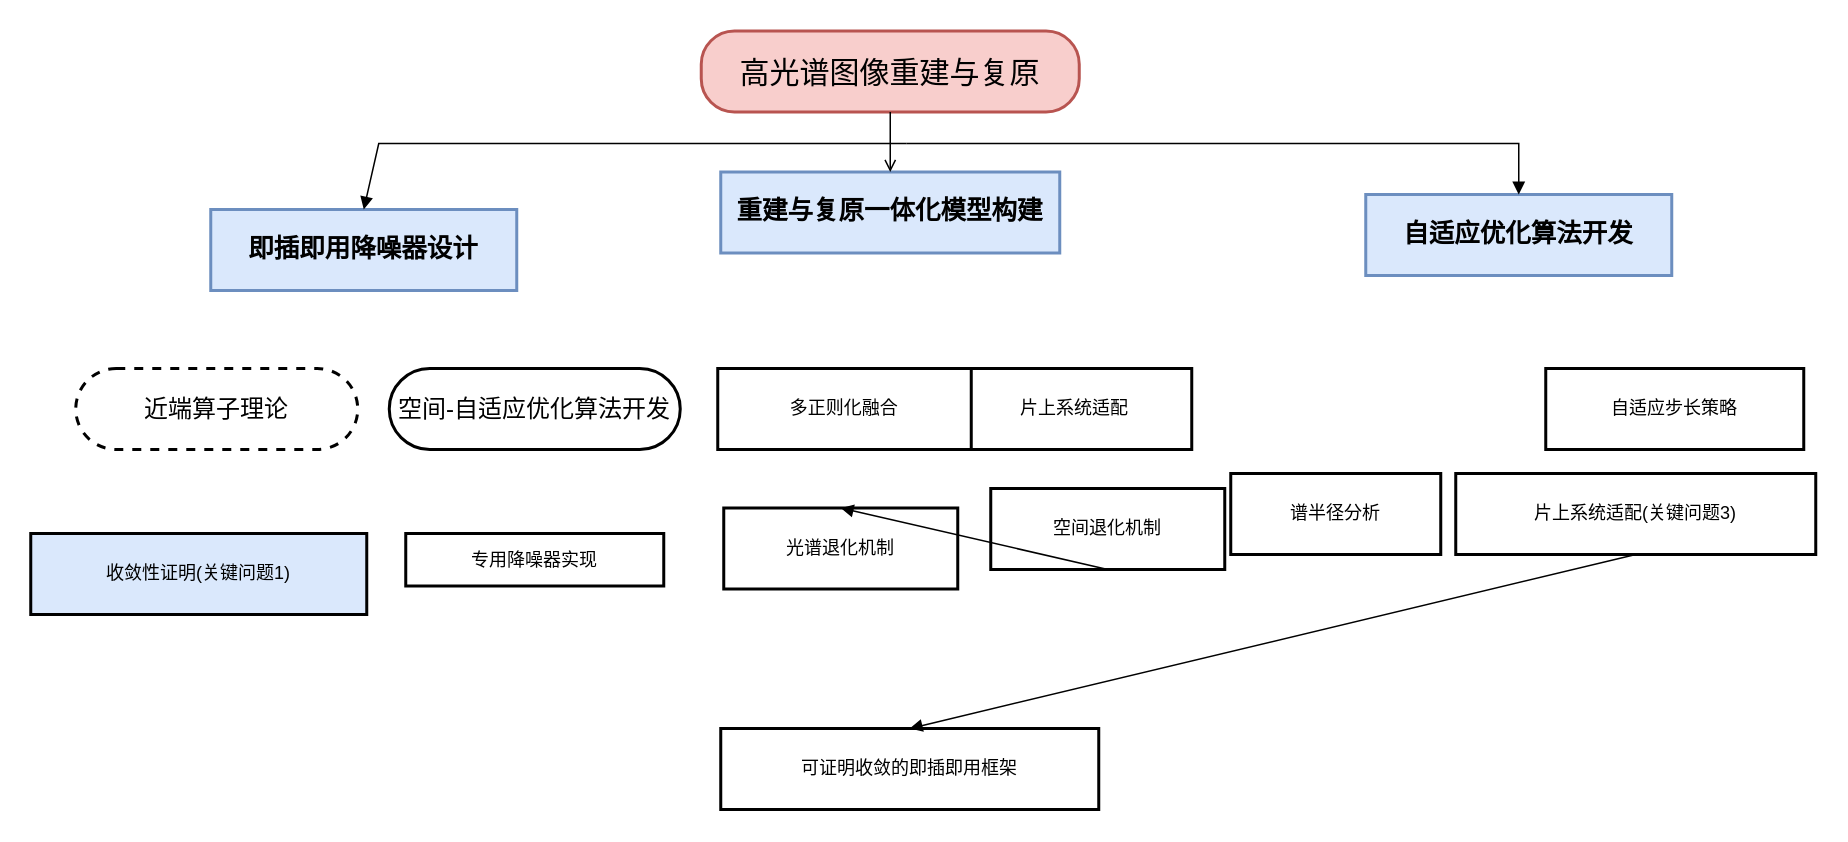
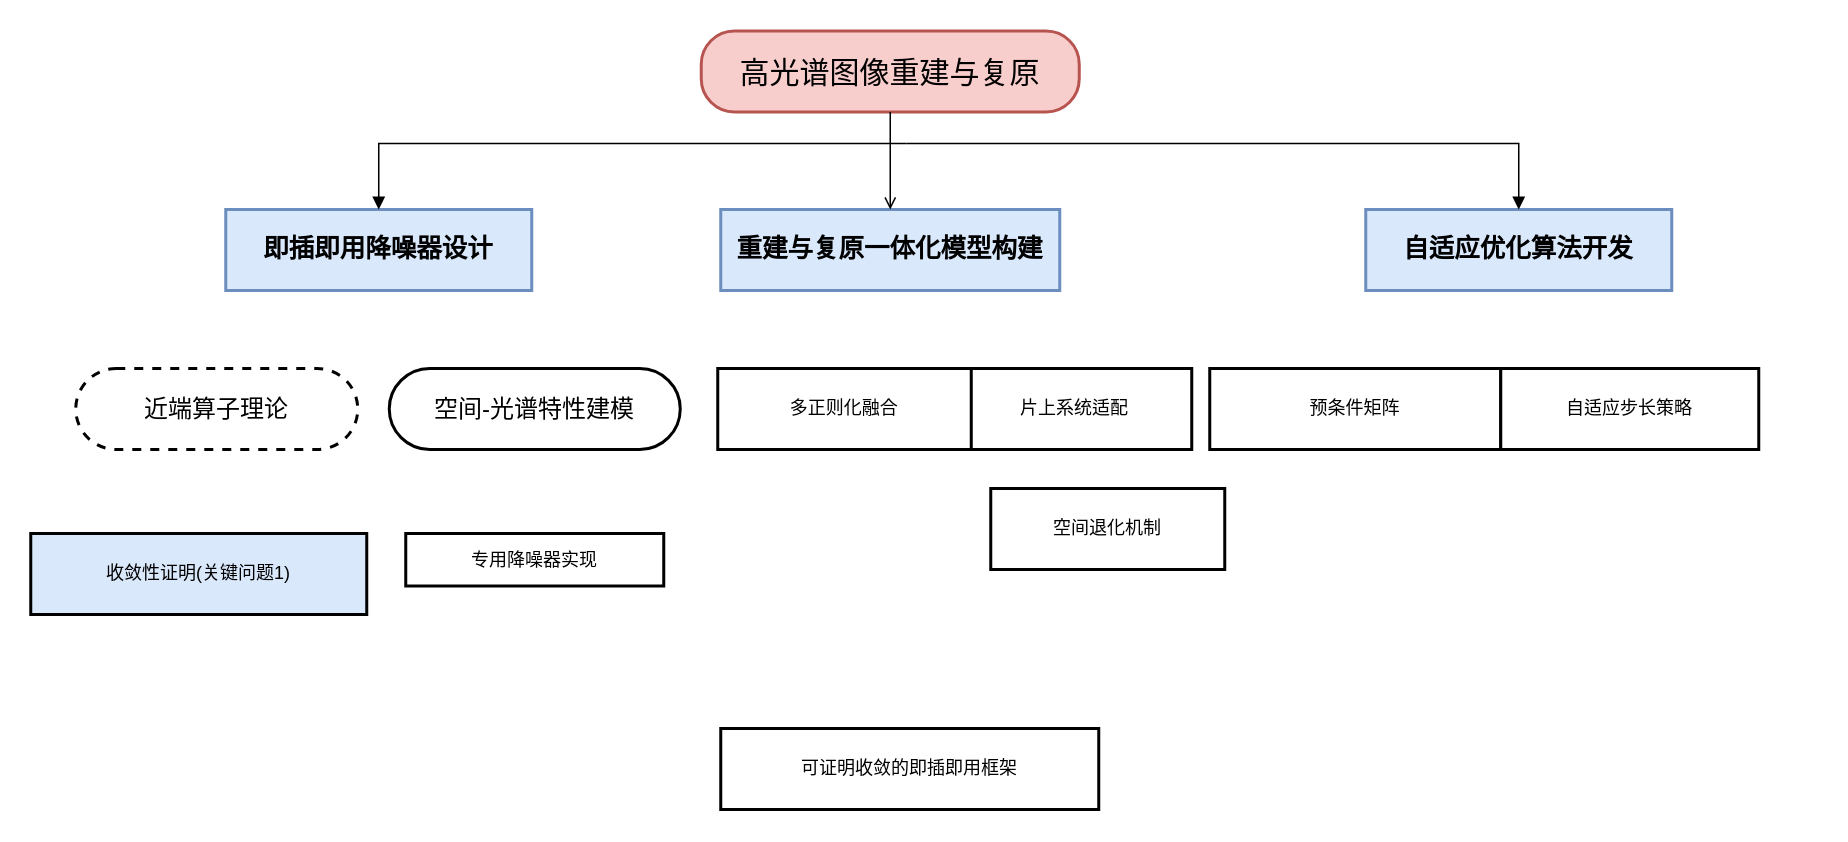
(890, 212) -> (890, 250)
(1519, 235) -> (1519, 250)
(364, 250) -> (379, 250)
(535, 409) -> (535, 409)
none -> (1355, 409)
(1675, 409) -> (1630, 409)
(1336, 514) -> none
(1636, 514) -> none
(978, 539) -> none
(841, 548) -> none
(1278, 640) -> none
